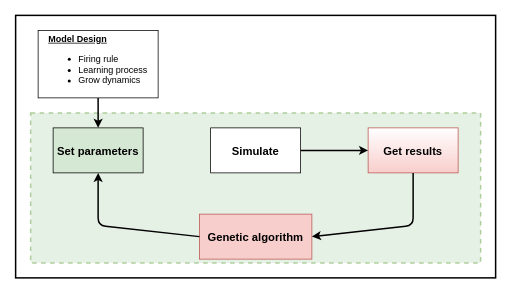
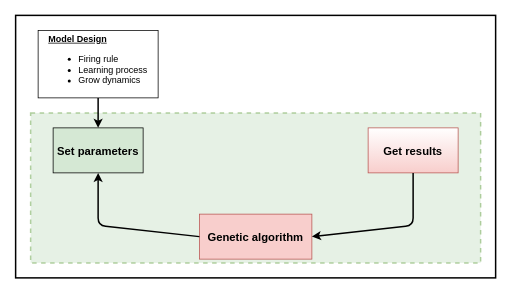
(255, 150) -> none
(331, 150) -> none
